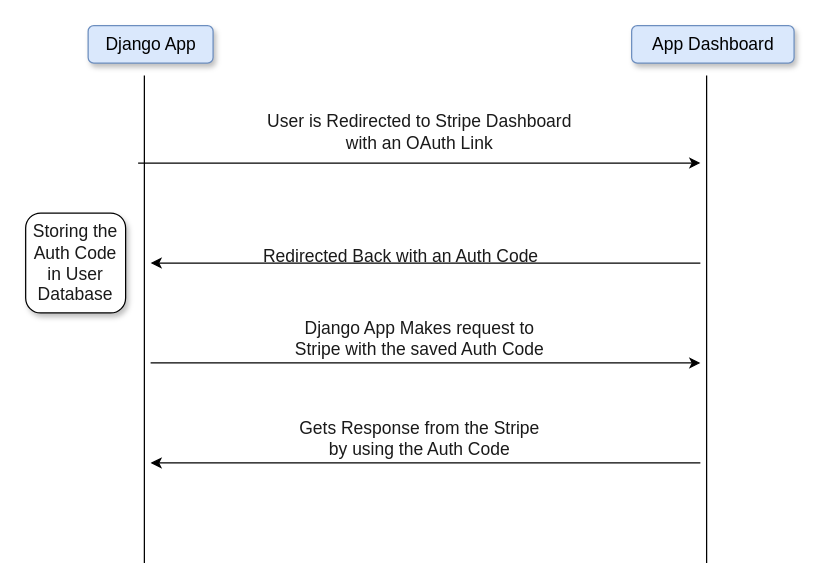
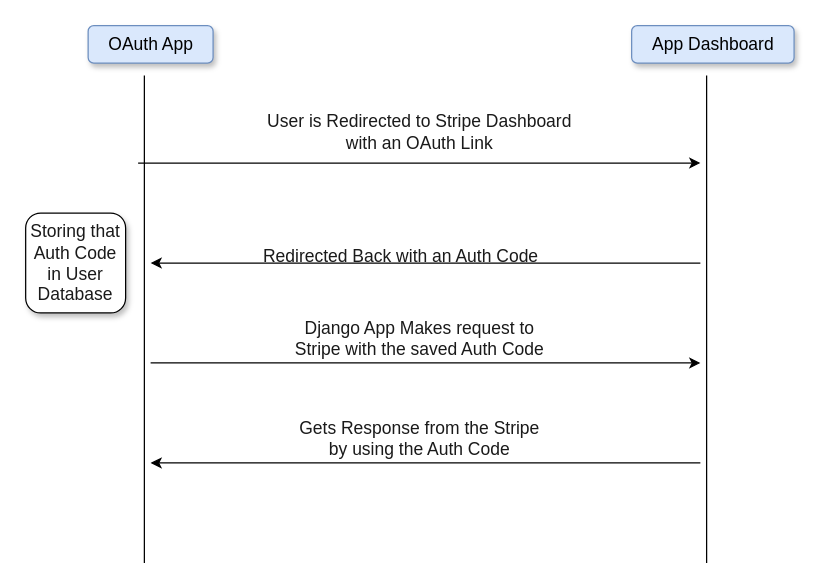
(151, 44) -> (151, 44)
(76, 263) -> (76, 263)
